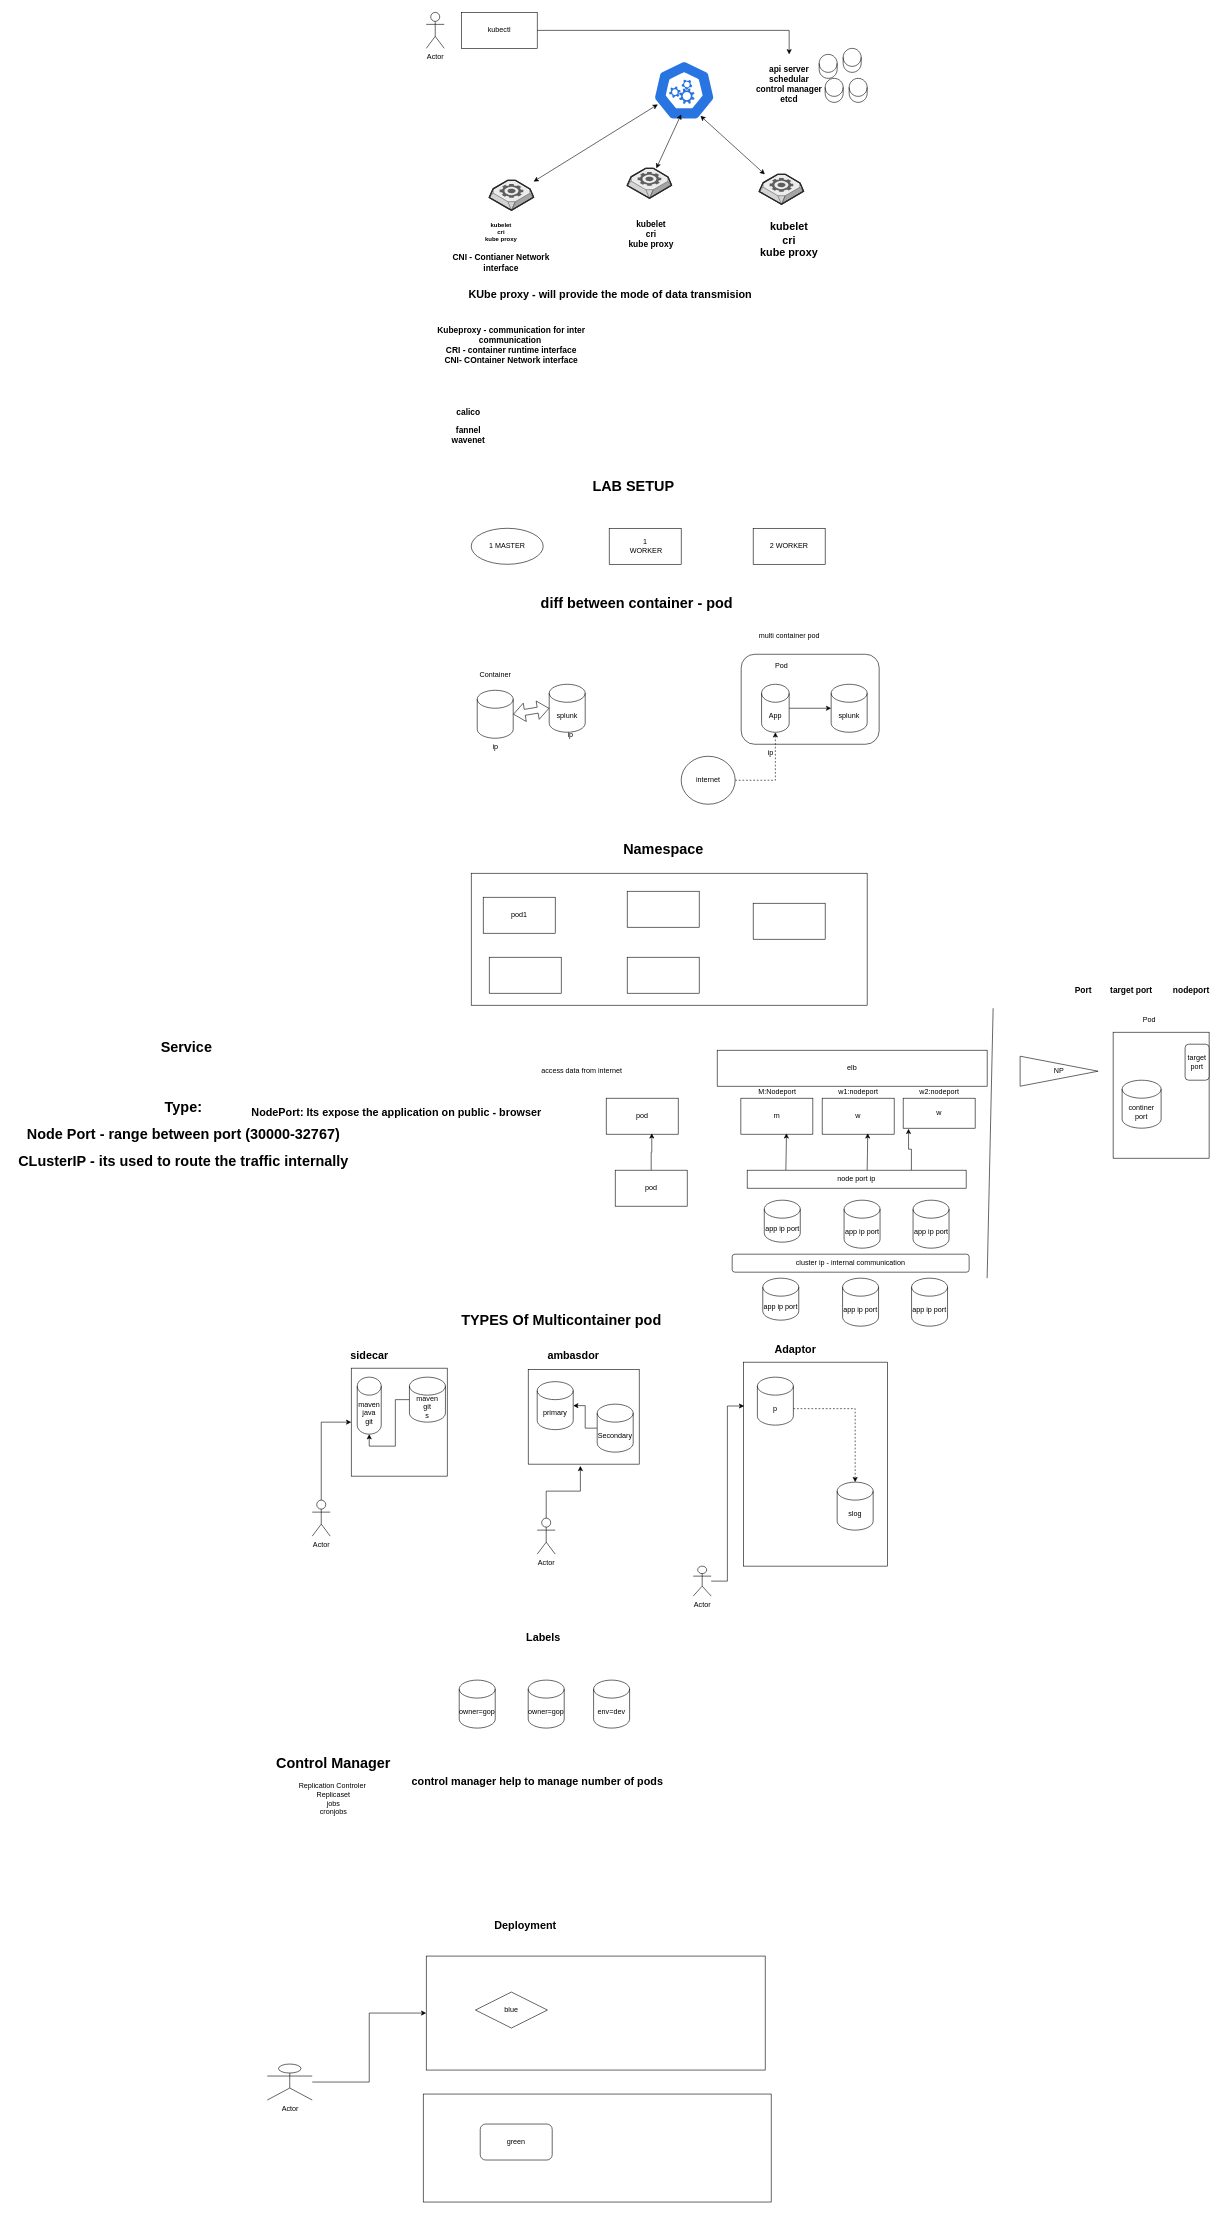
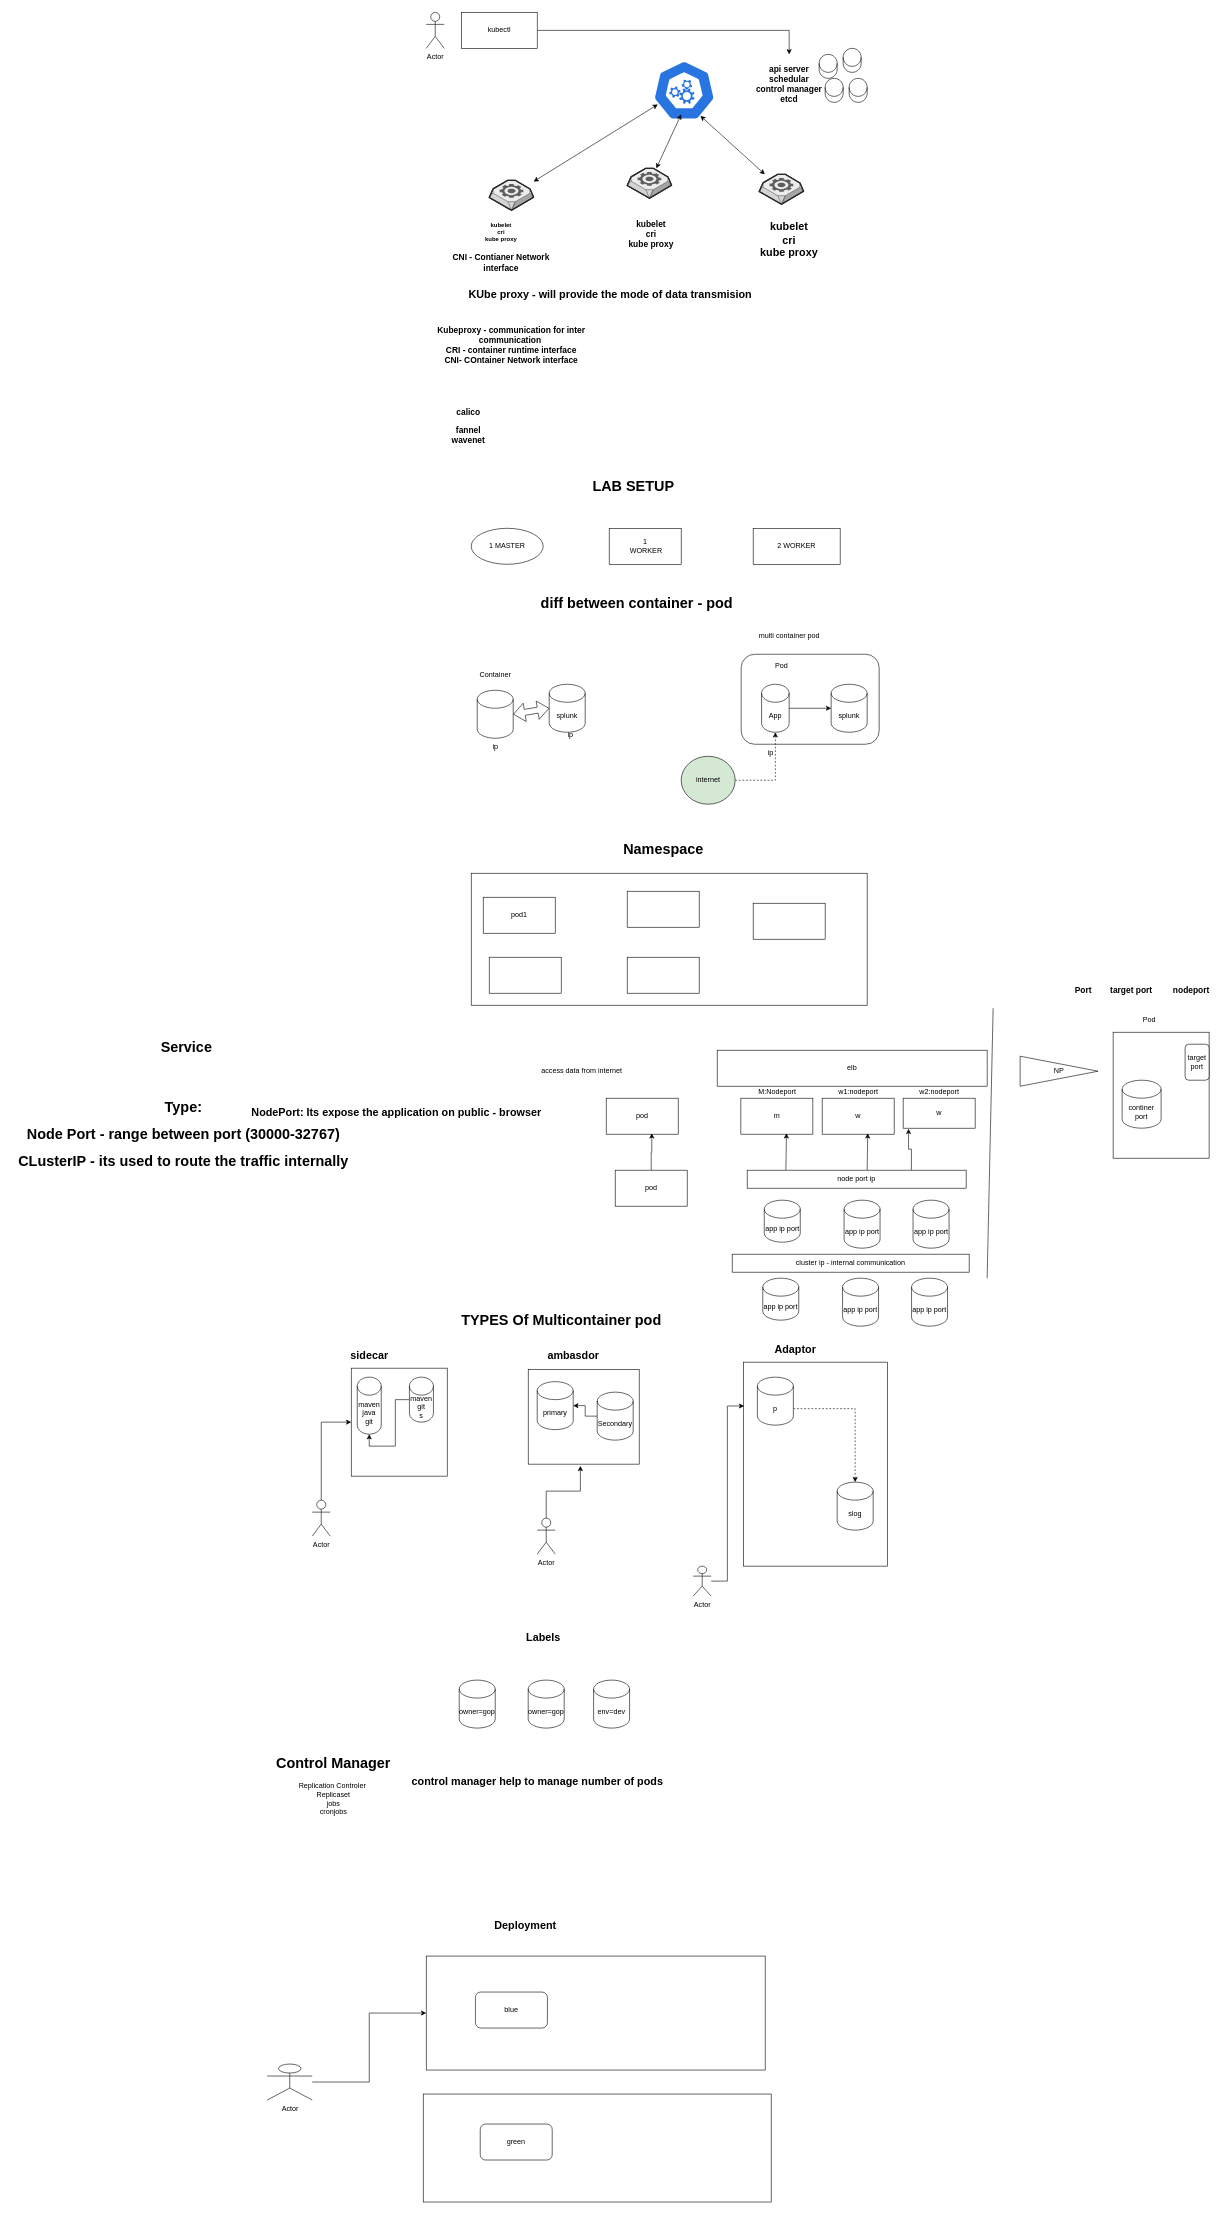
(789, 546) -> (797, 546)
(708, 780) -> (708, 780)
(851, 1263) -> (851, 1263)
(428, 1400) -> (422, 1400)
(615, 1428) -> (615, 1416)
(512, 2010) -> (512, 2010)
